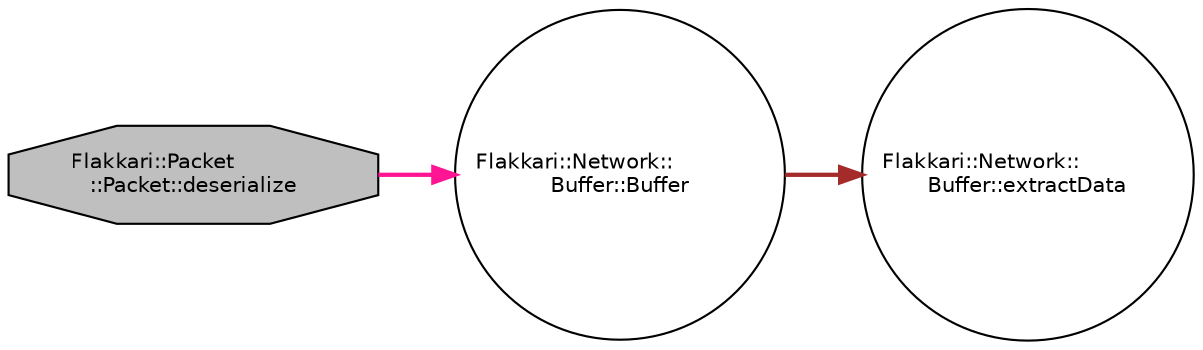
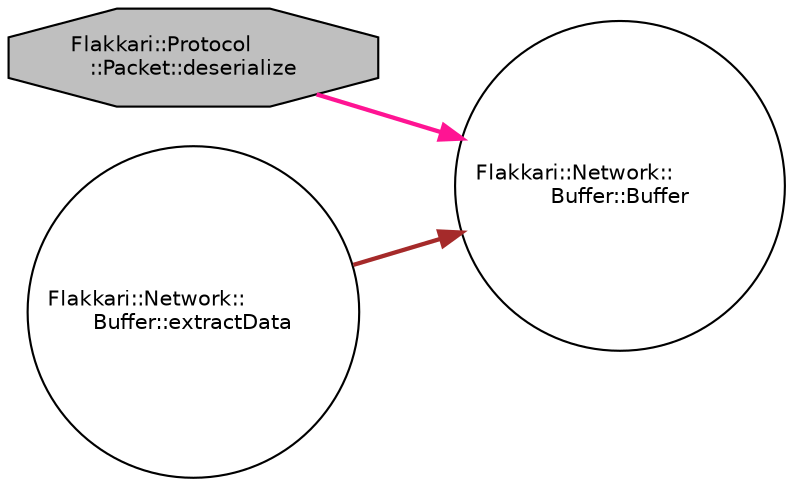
(193, 175) -> (193, 58)
(813, 175) -> (397, 252)
